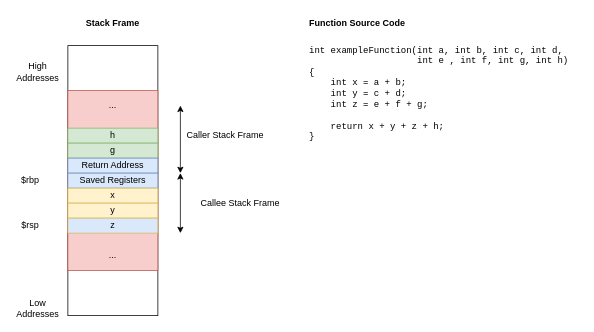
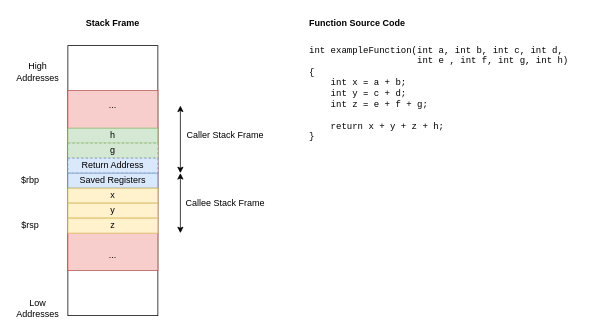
(113, 150) -> (113, 150)
(113, 165) -> (113, 165)
(240, 203) -> (225, 203)
(113, 225) -> (113, 225)
